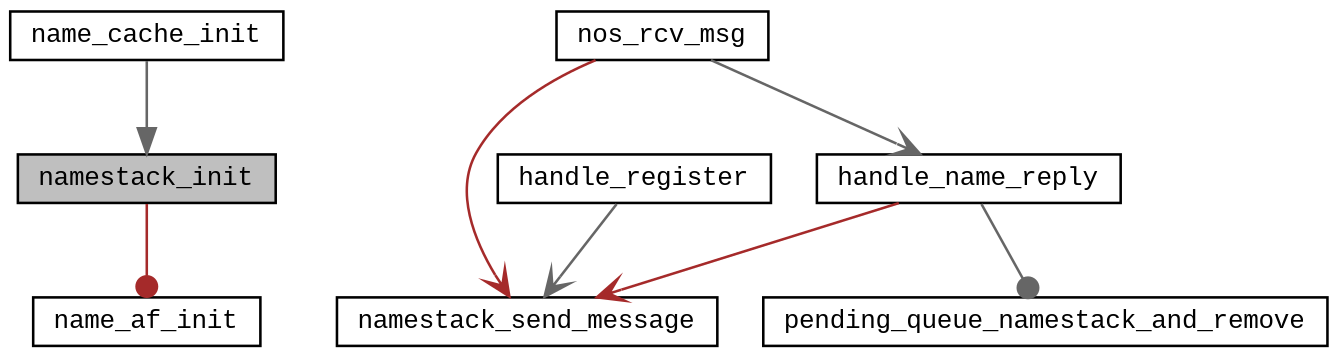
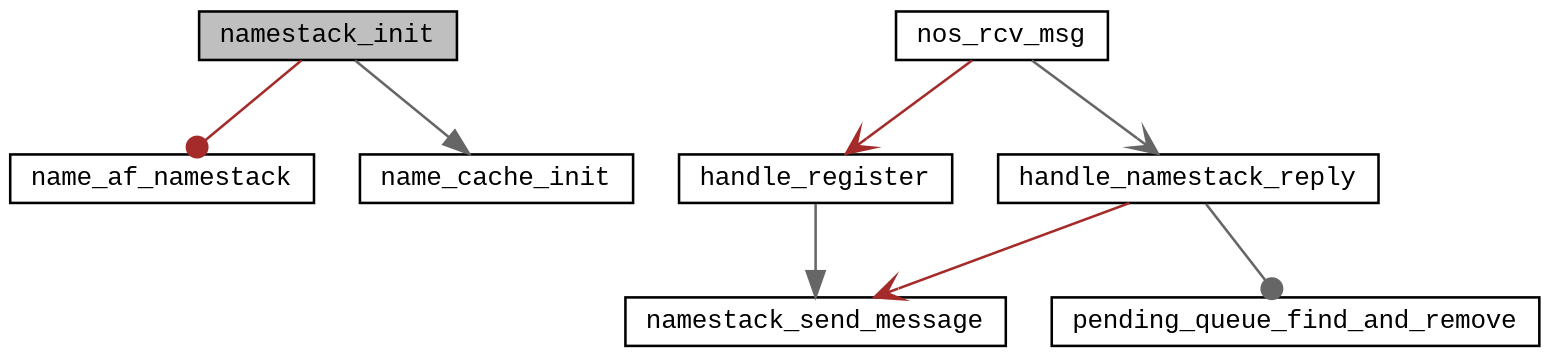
(147, 94) -> (402, 99)
(483, 143) -> (919, 99)
(969, 179) -> (1188, 179)
(588, 240) -> (816, 237)
(147, 322) -> (162, 179)
(1045, 322) -> (1296, 322)
